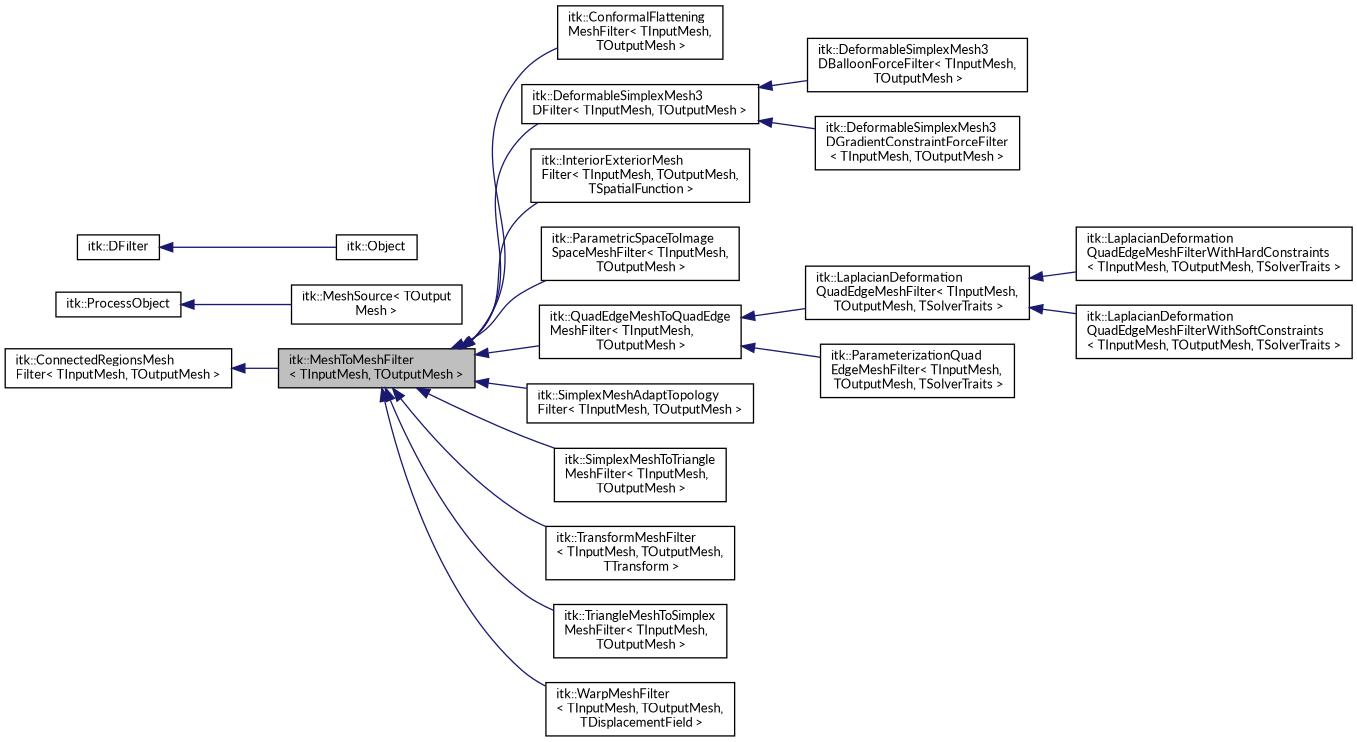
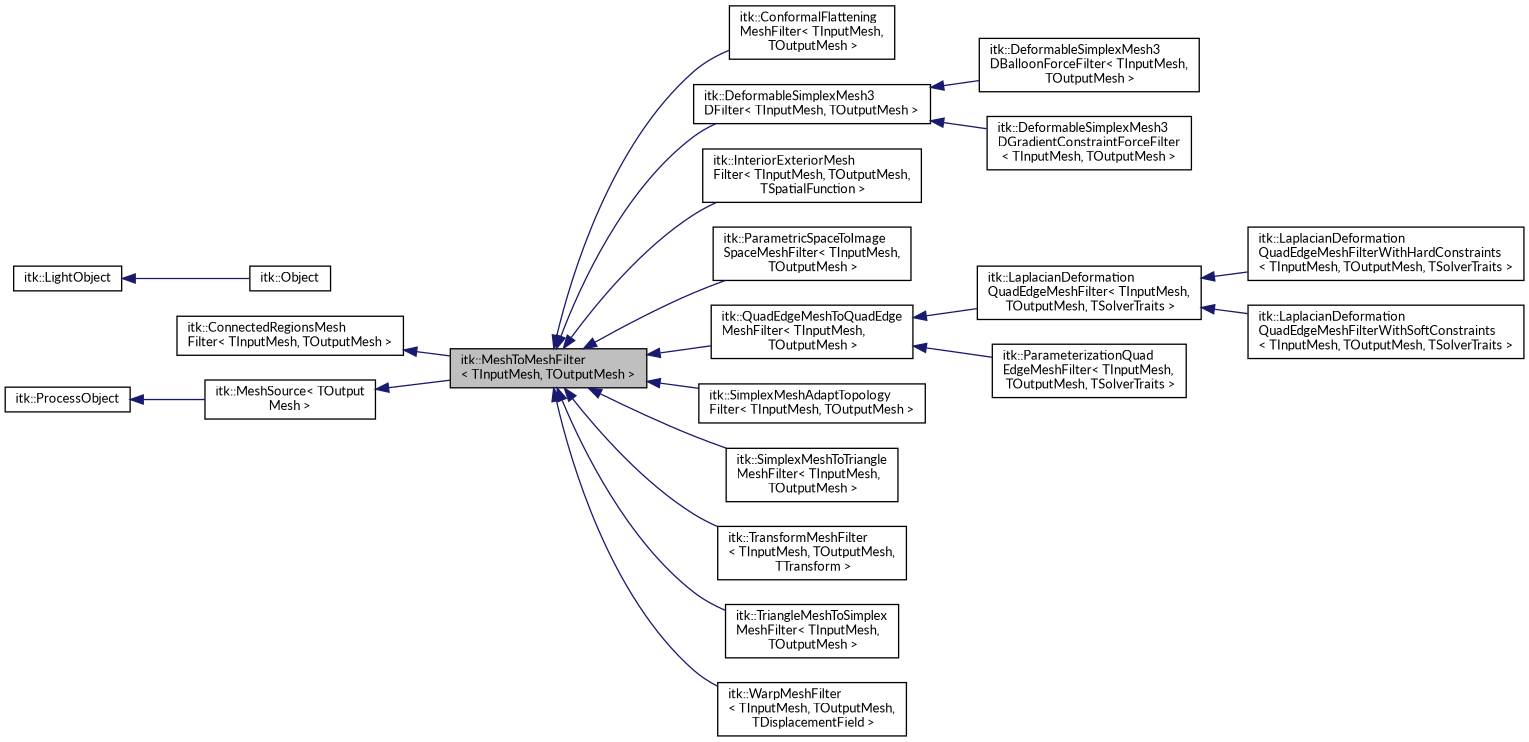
(118, 247) -> (68, 278)
none -> (419, 384)
